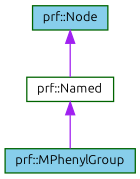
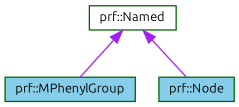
(70, 60) -> (169, 58)
